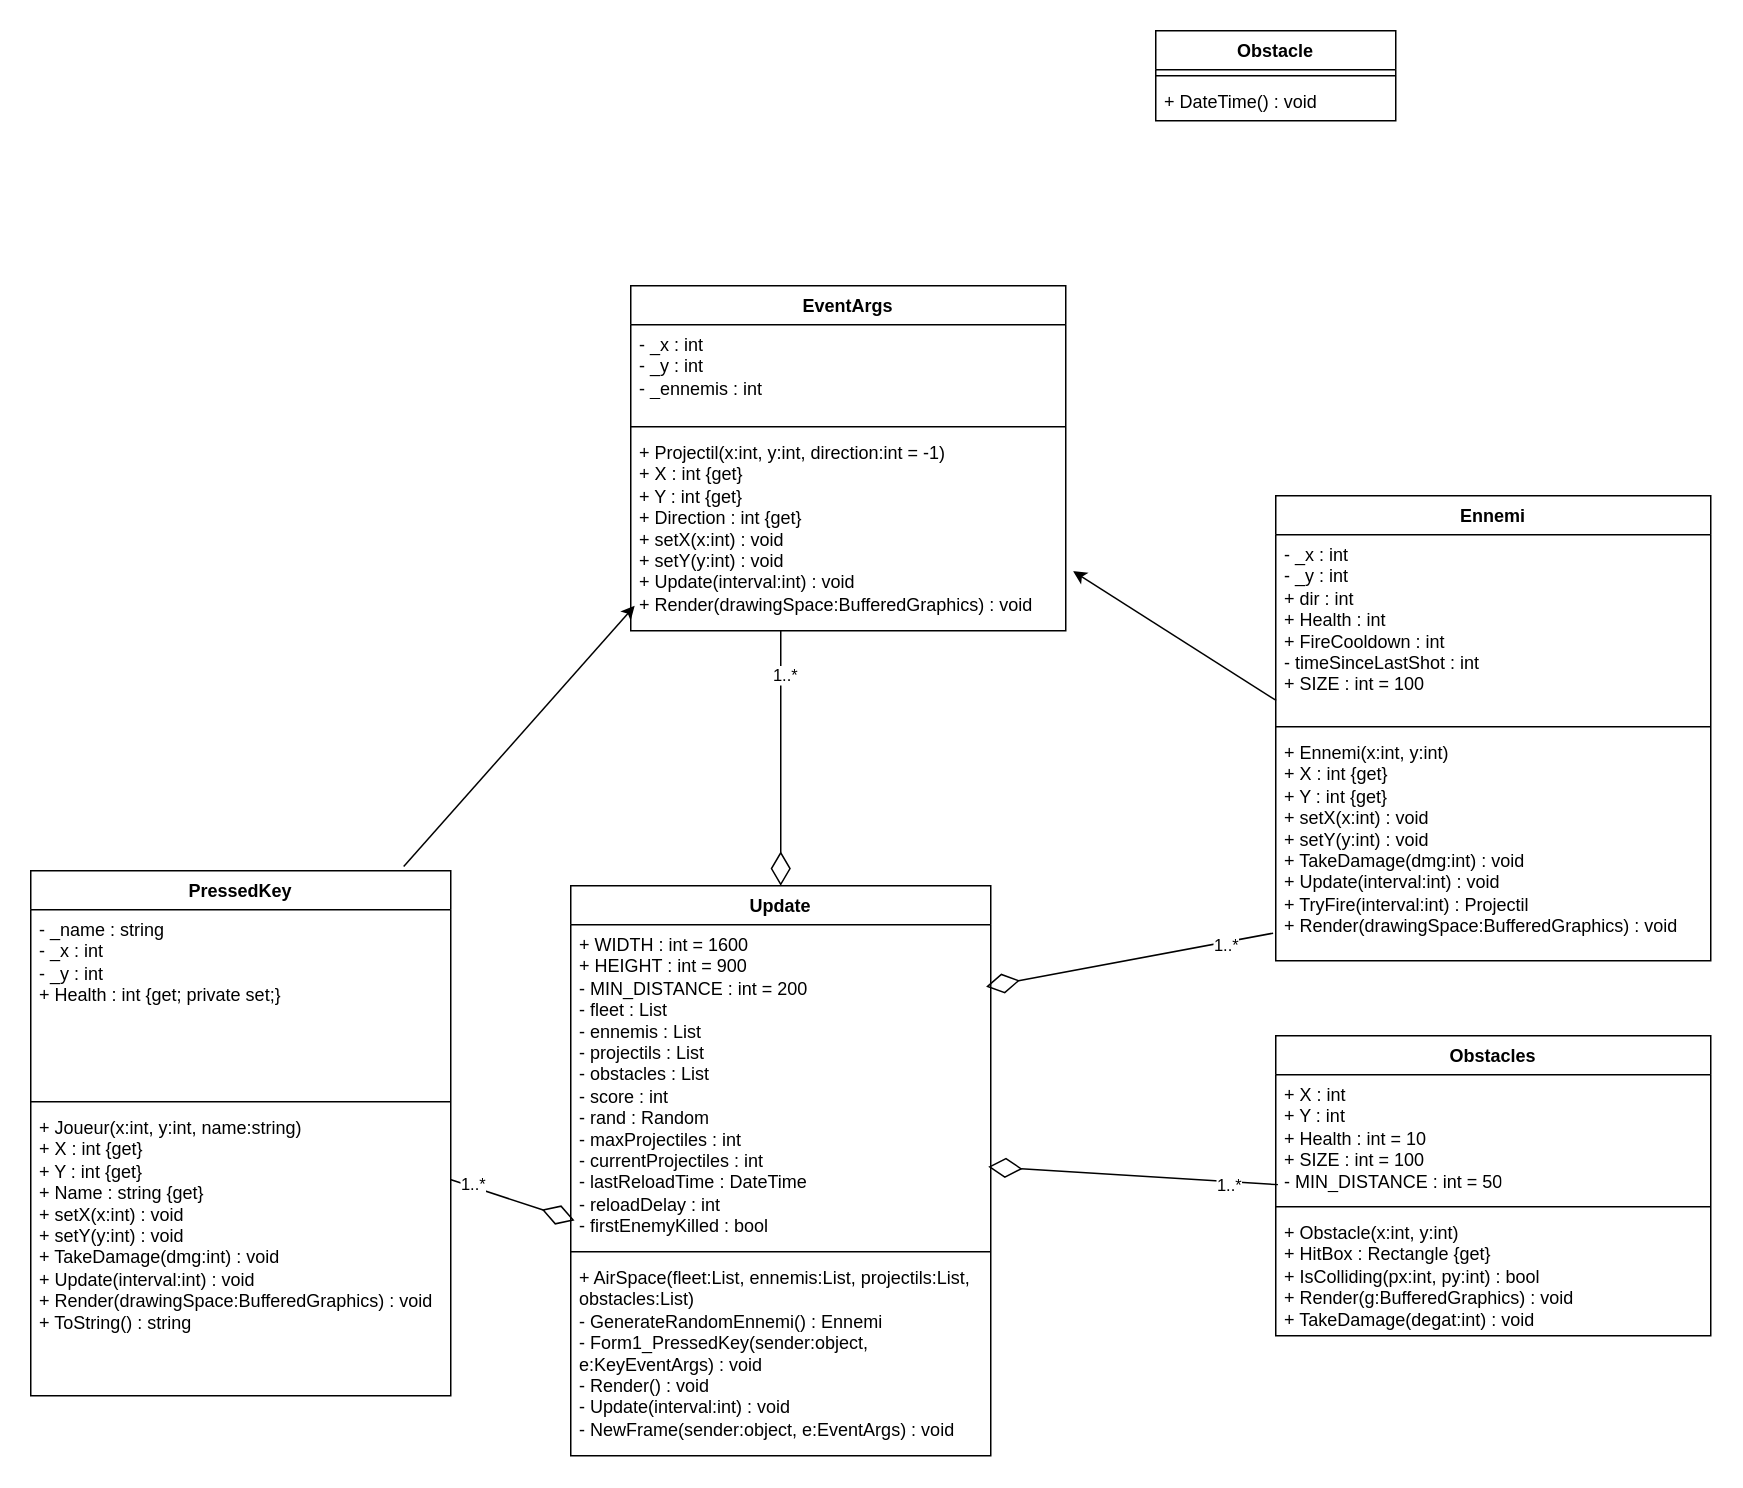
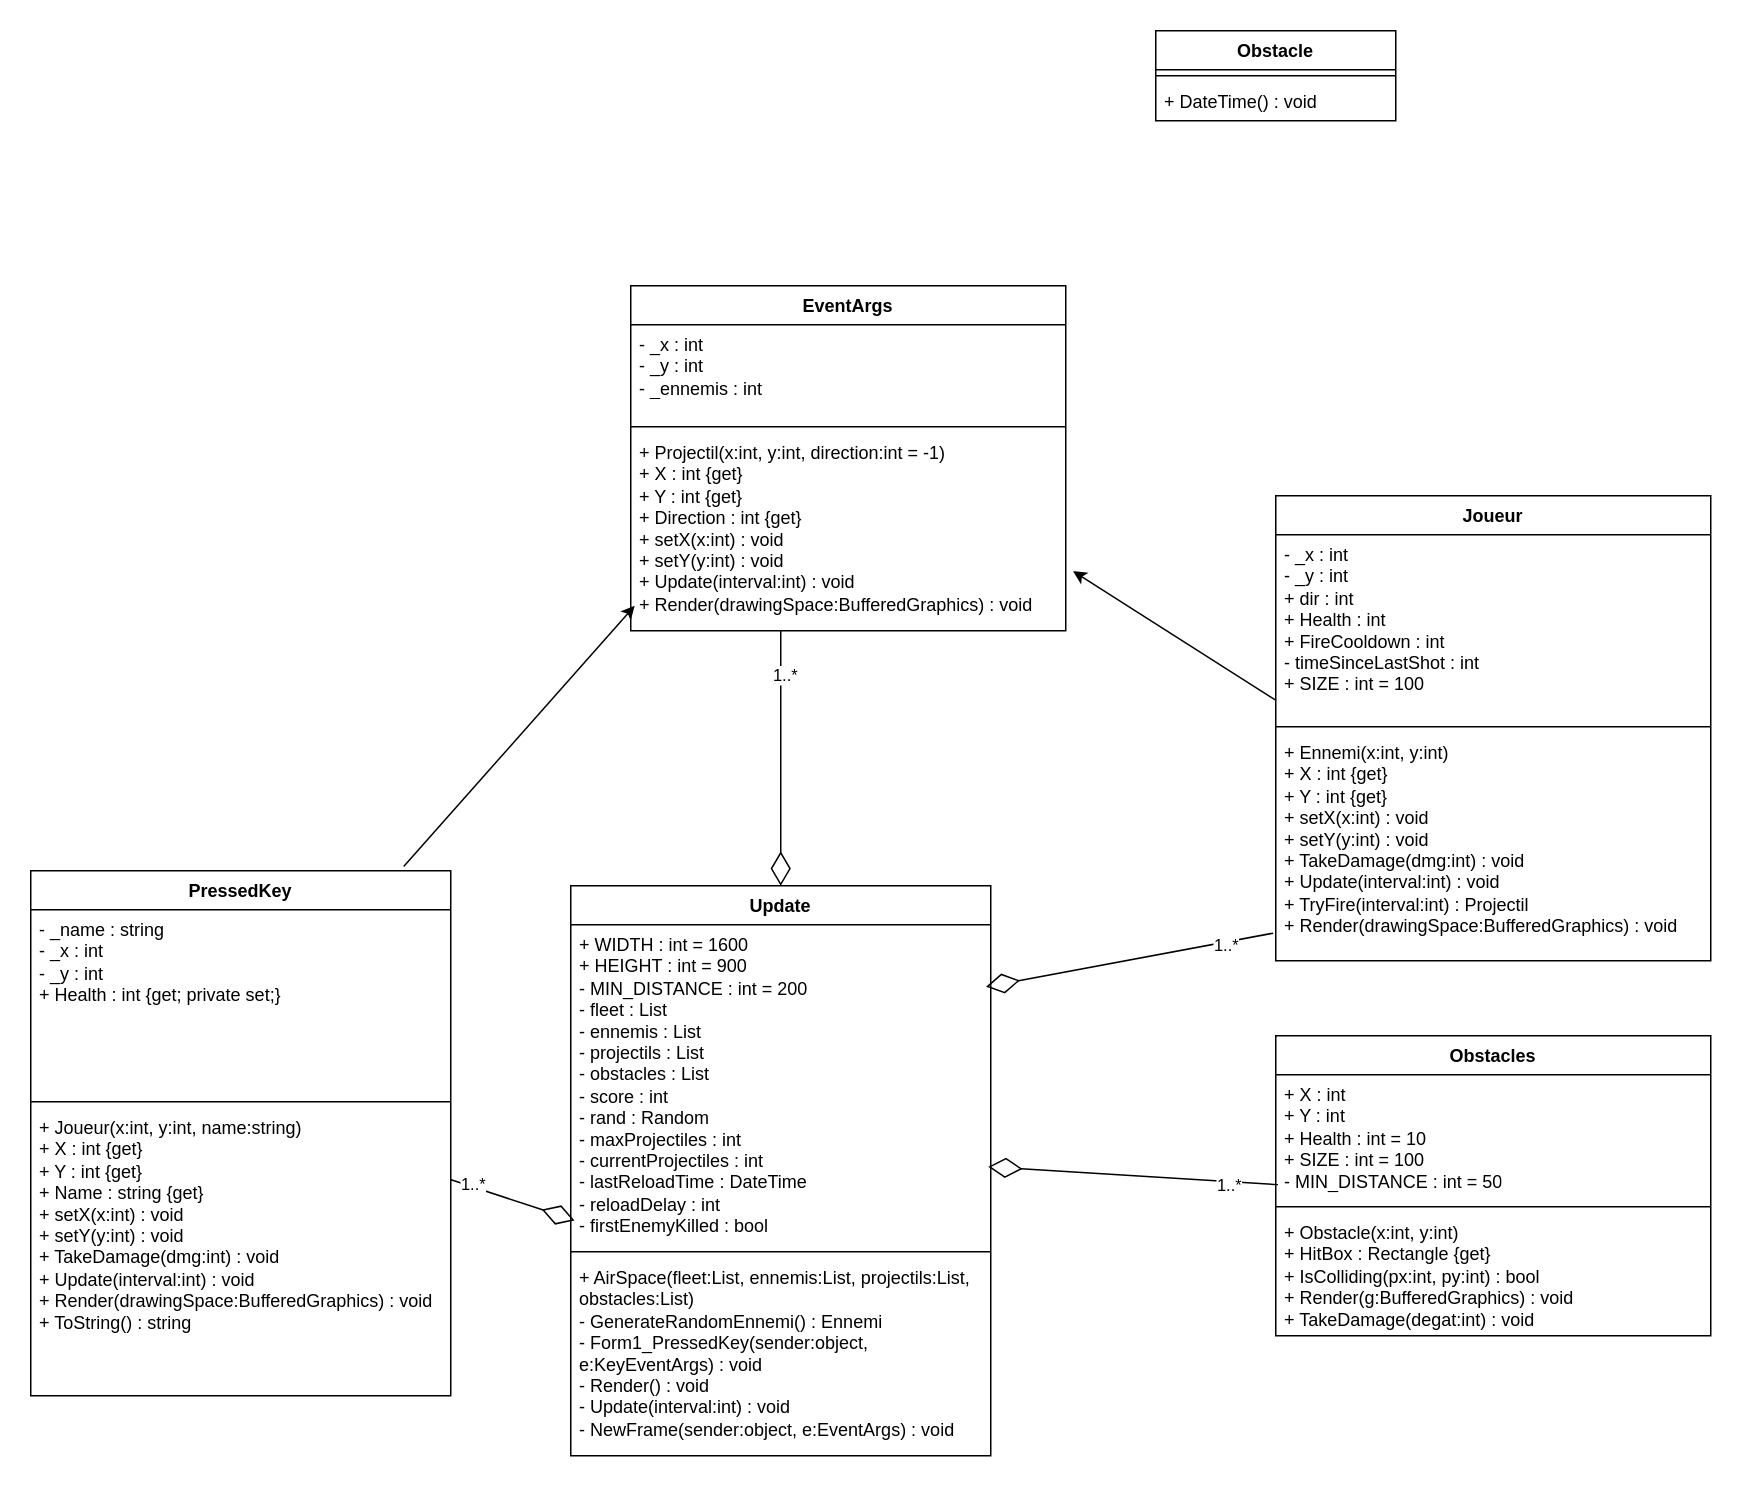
(1493, 517) -> (1493, 517)
